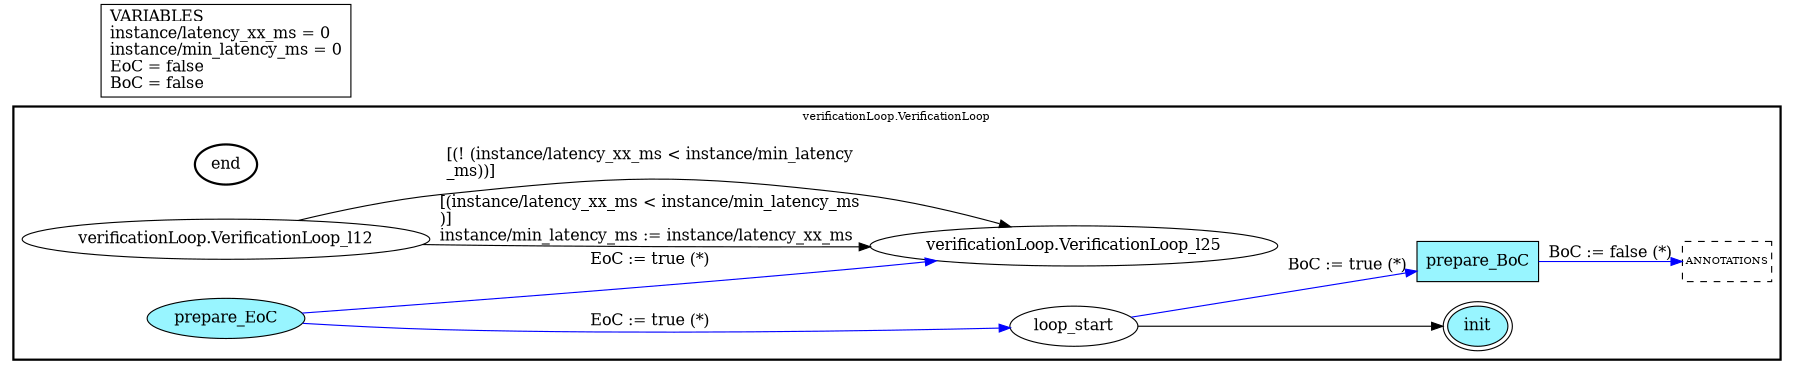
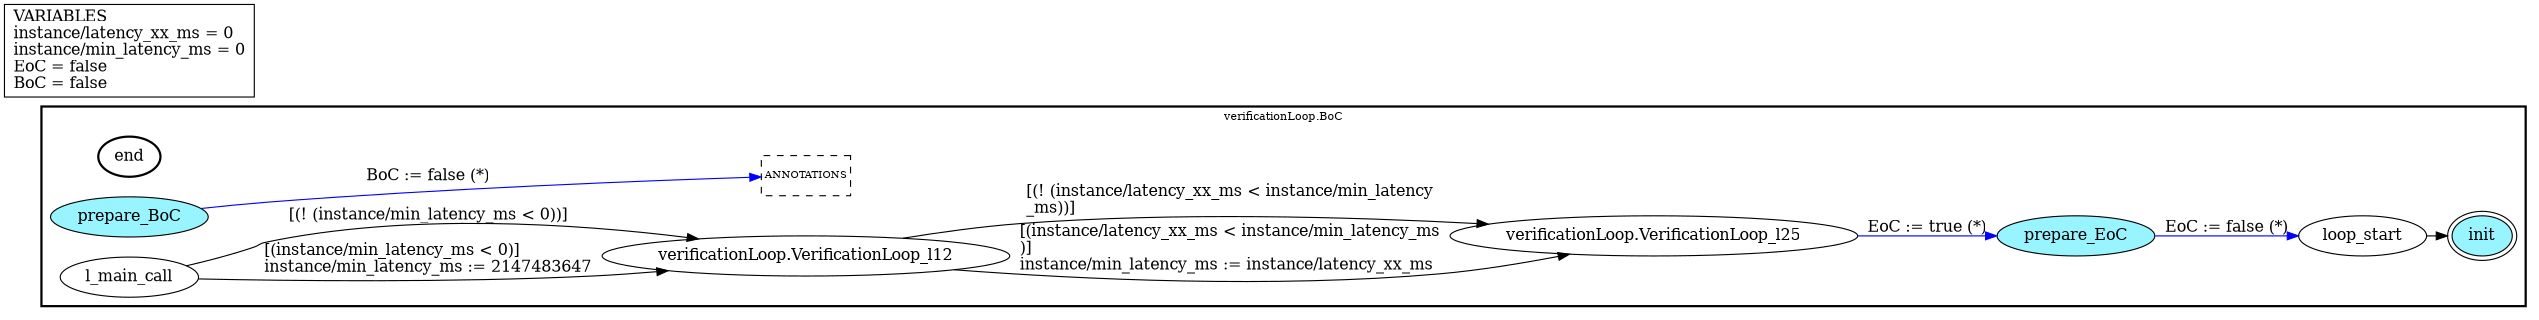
(897, 117) -> (1284, 117)
(1478, 262) -> (129, 217)
none -> (129, 277)
(614, 289) -> (1922, 236)
(1269, 295) -> none
(650, 321) -> (2227, 228)
